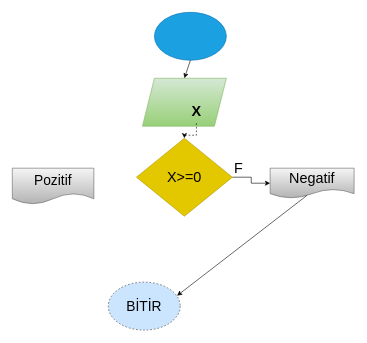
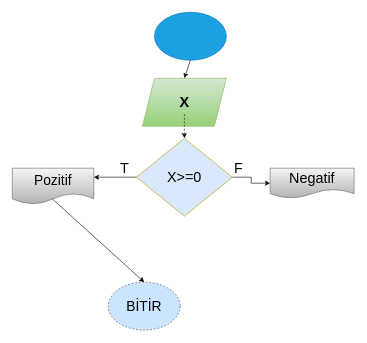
(197, 111) -> (185, 102)
none -> (125, 168)
none -> (99, 177)
(185, 177) -> (185, 177)
none -> (98, 240)
(244, 245) -> none
